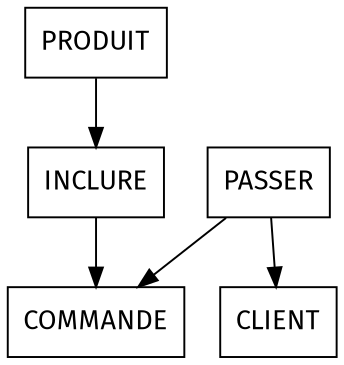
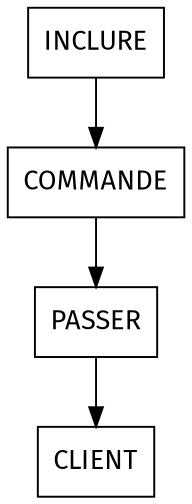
(96, 43) -> none
(190, 246) -> (96, 243)
